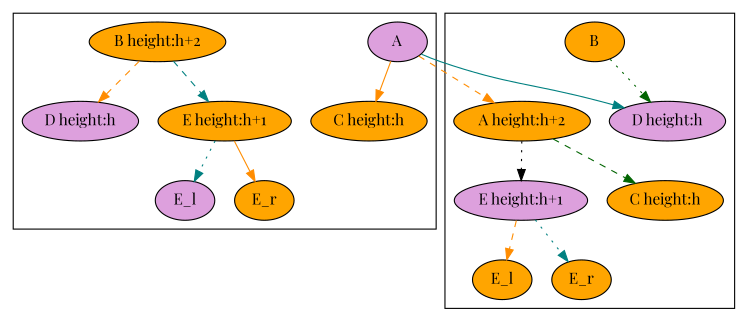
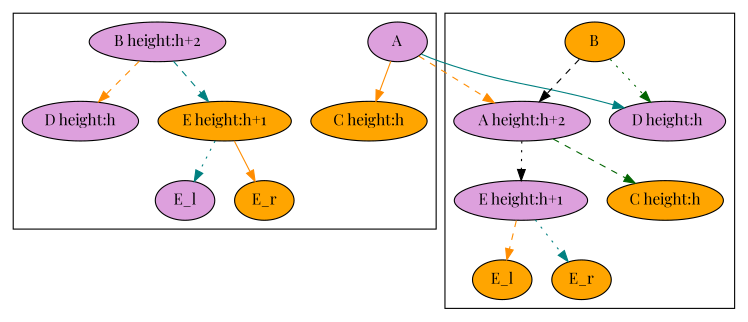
(157, 42) -> (157, 42)
none -> (563, 76)
(522, 121) -> (522, 121)
